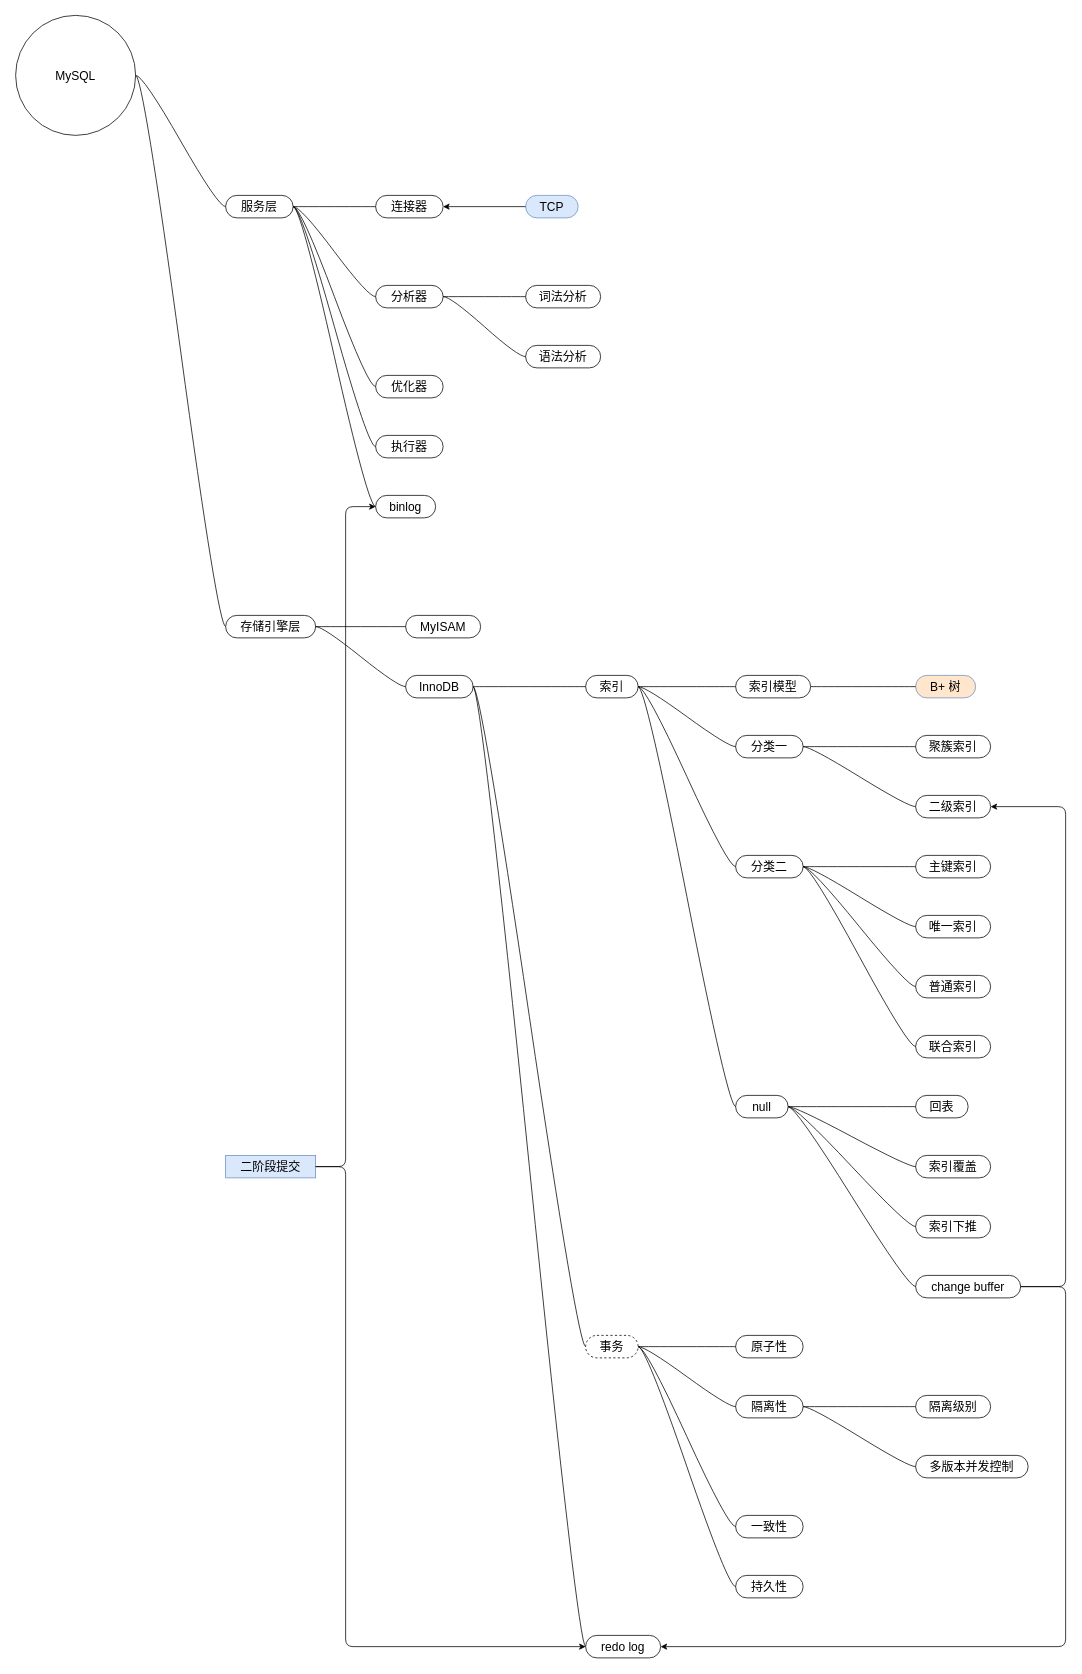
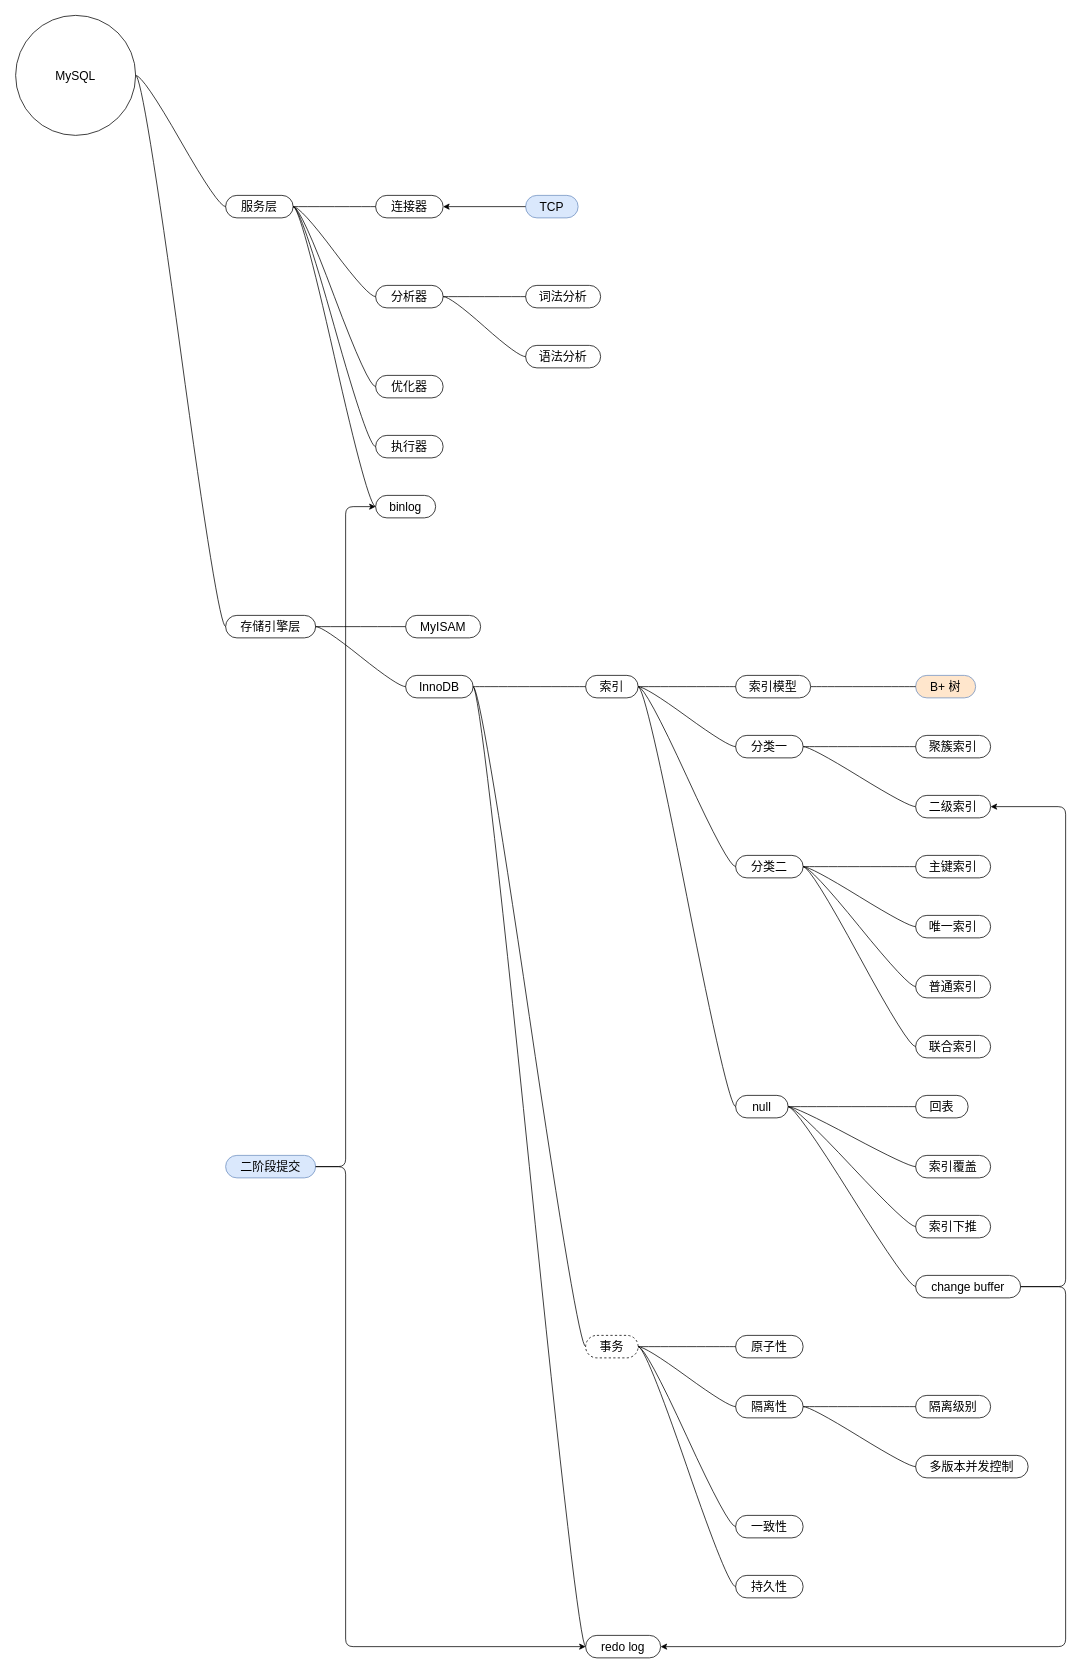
(270, 1167) -> (270, 1167)
